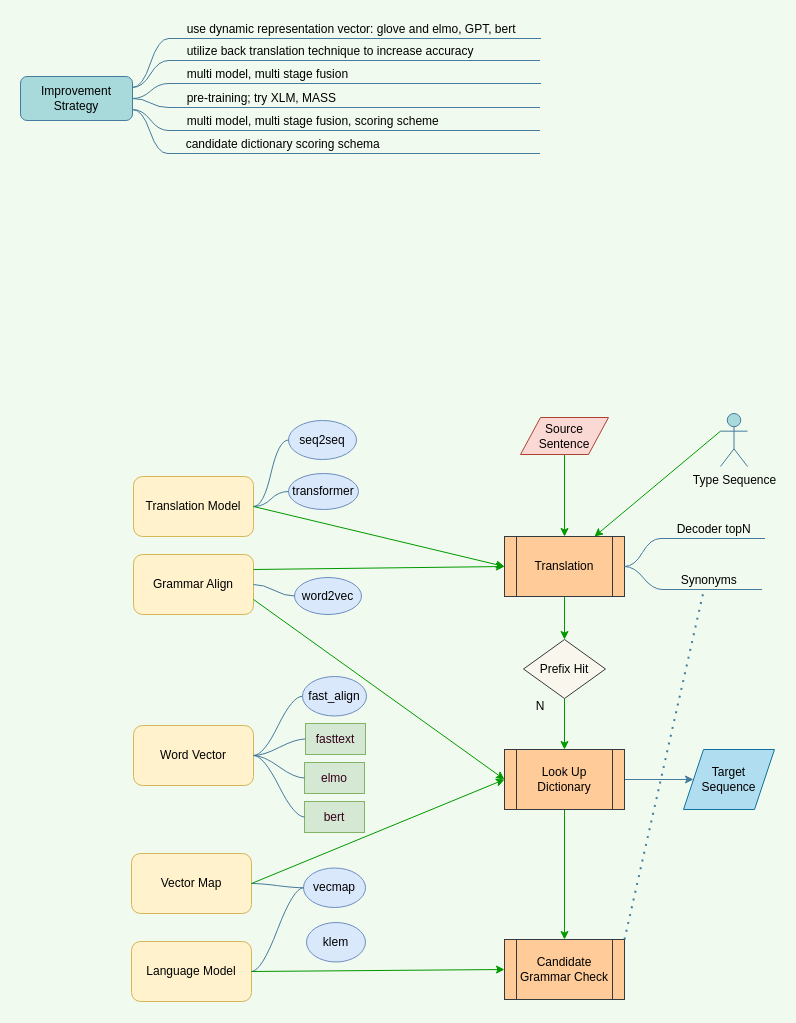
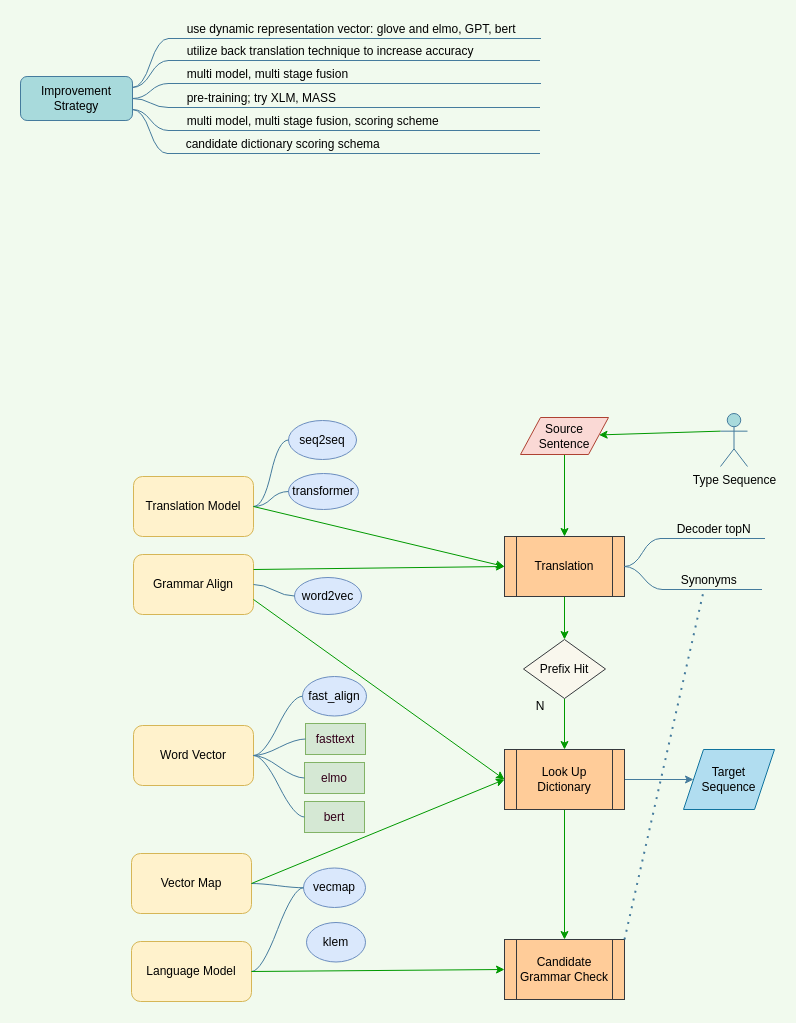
(660, 482) -> (662, 433)
